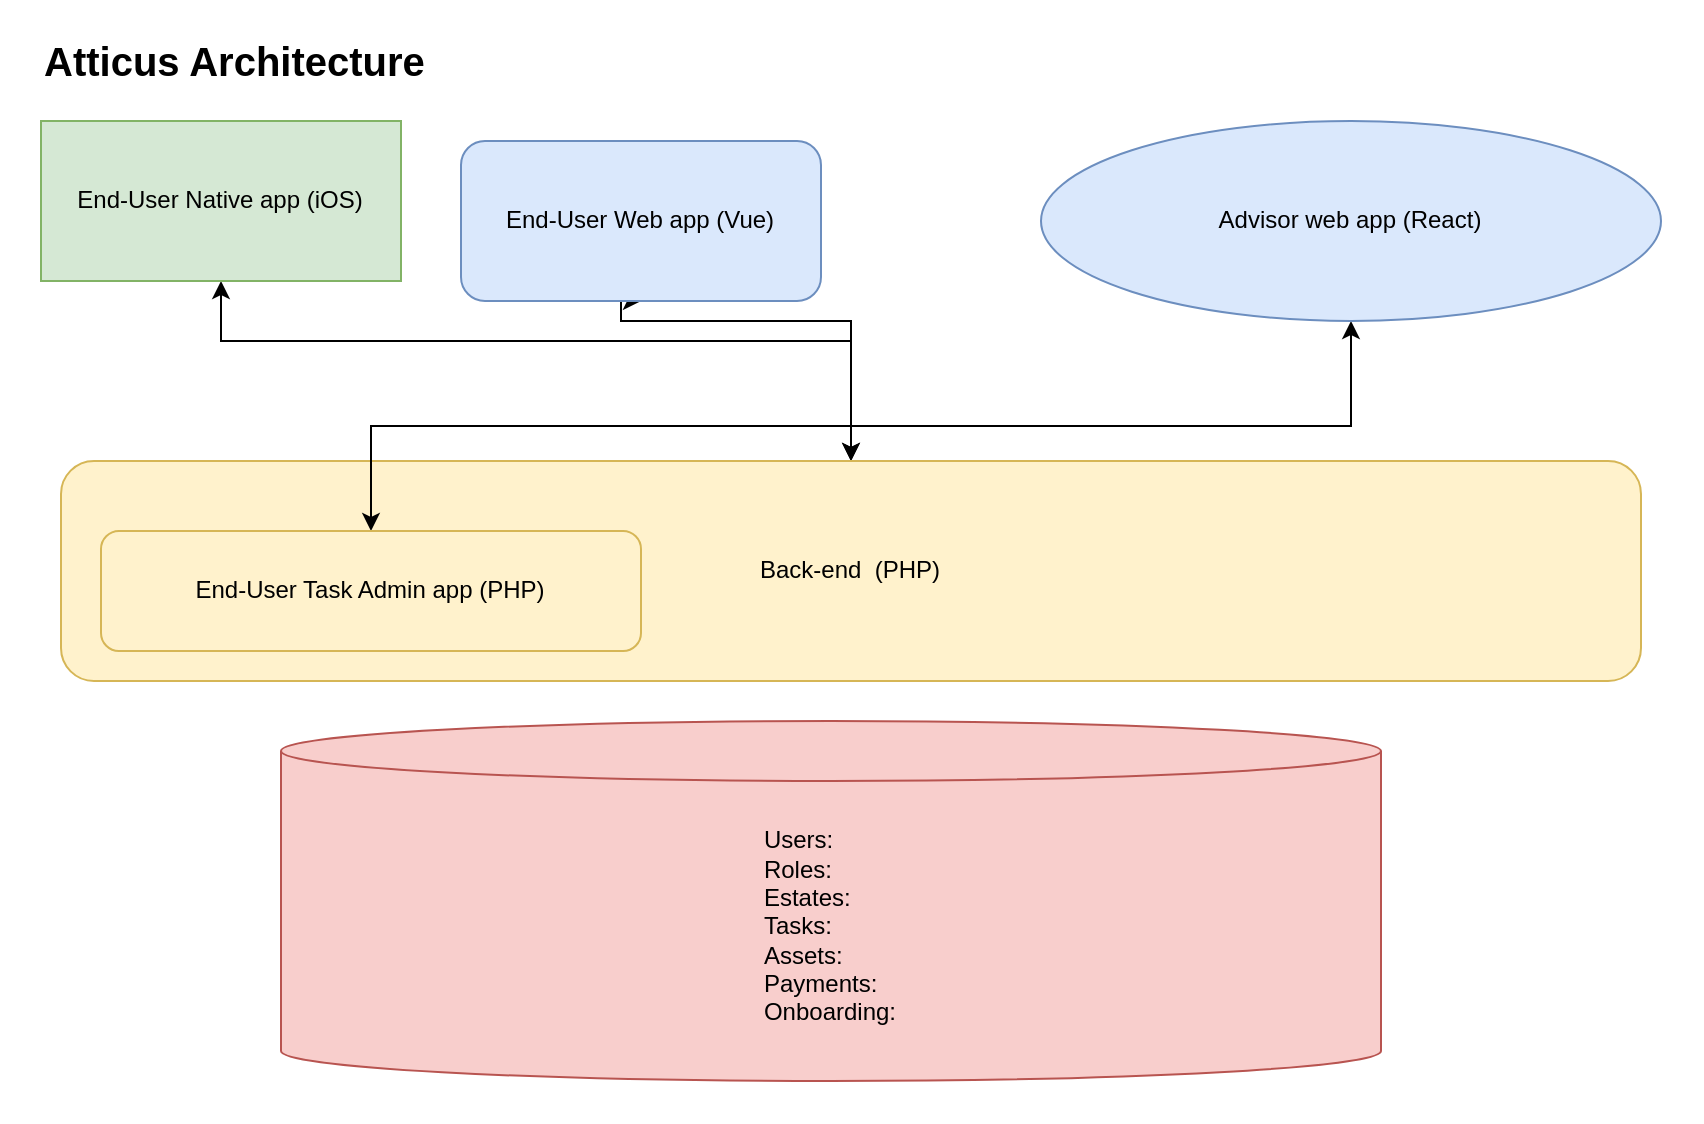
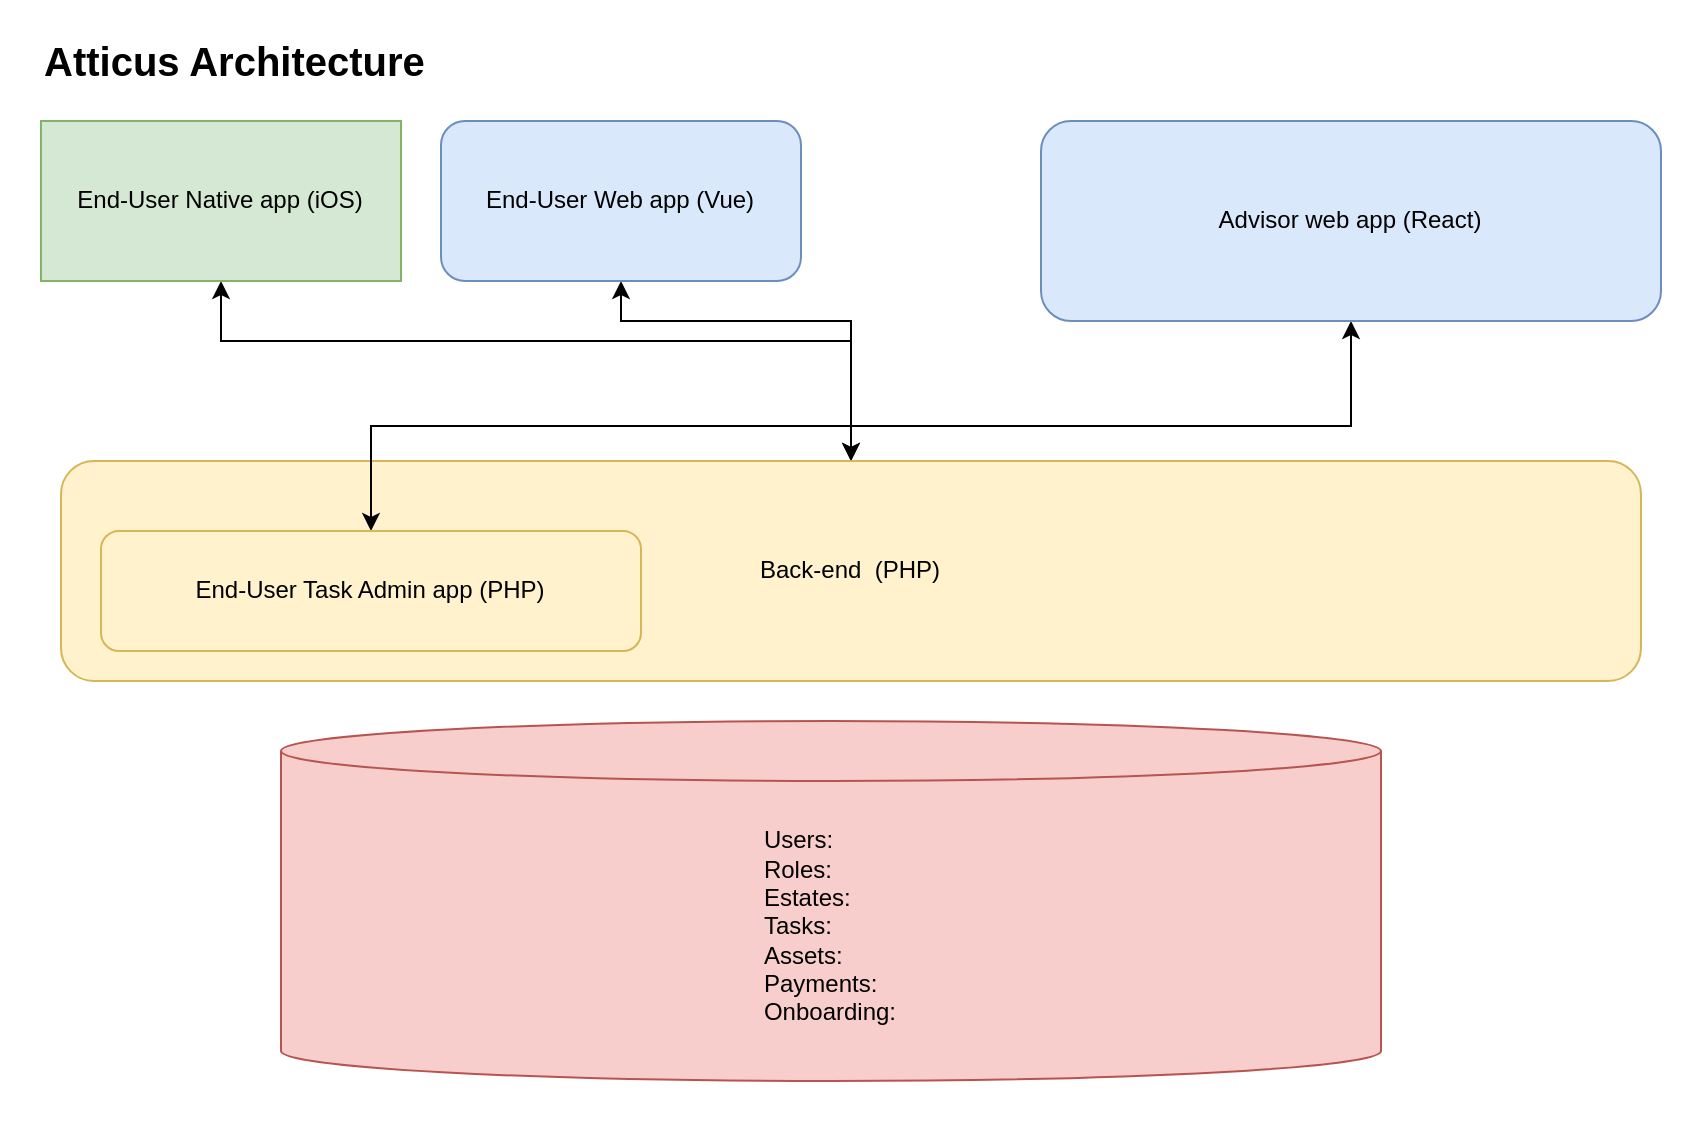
(641, 221) -> (621, 201)
(1351, 221) -> (1351, 221)
